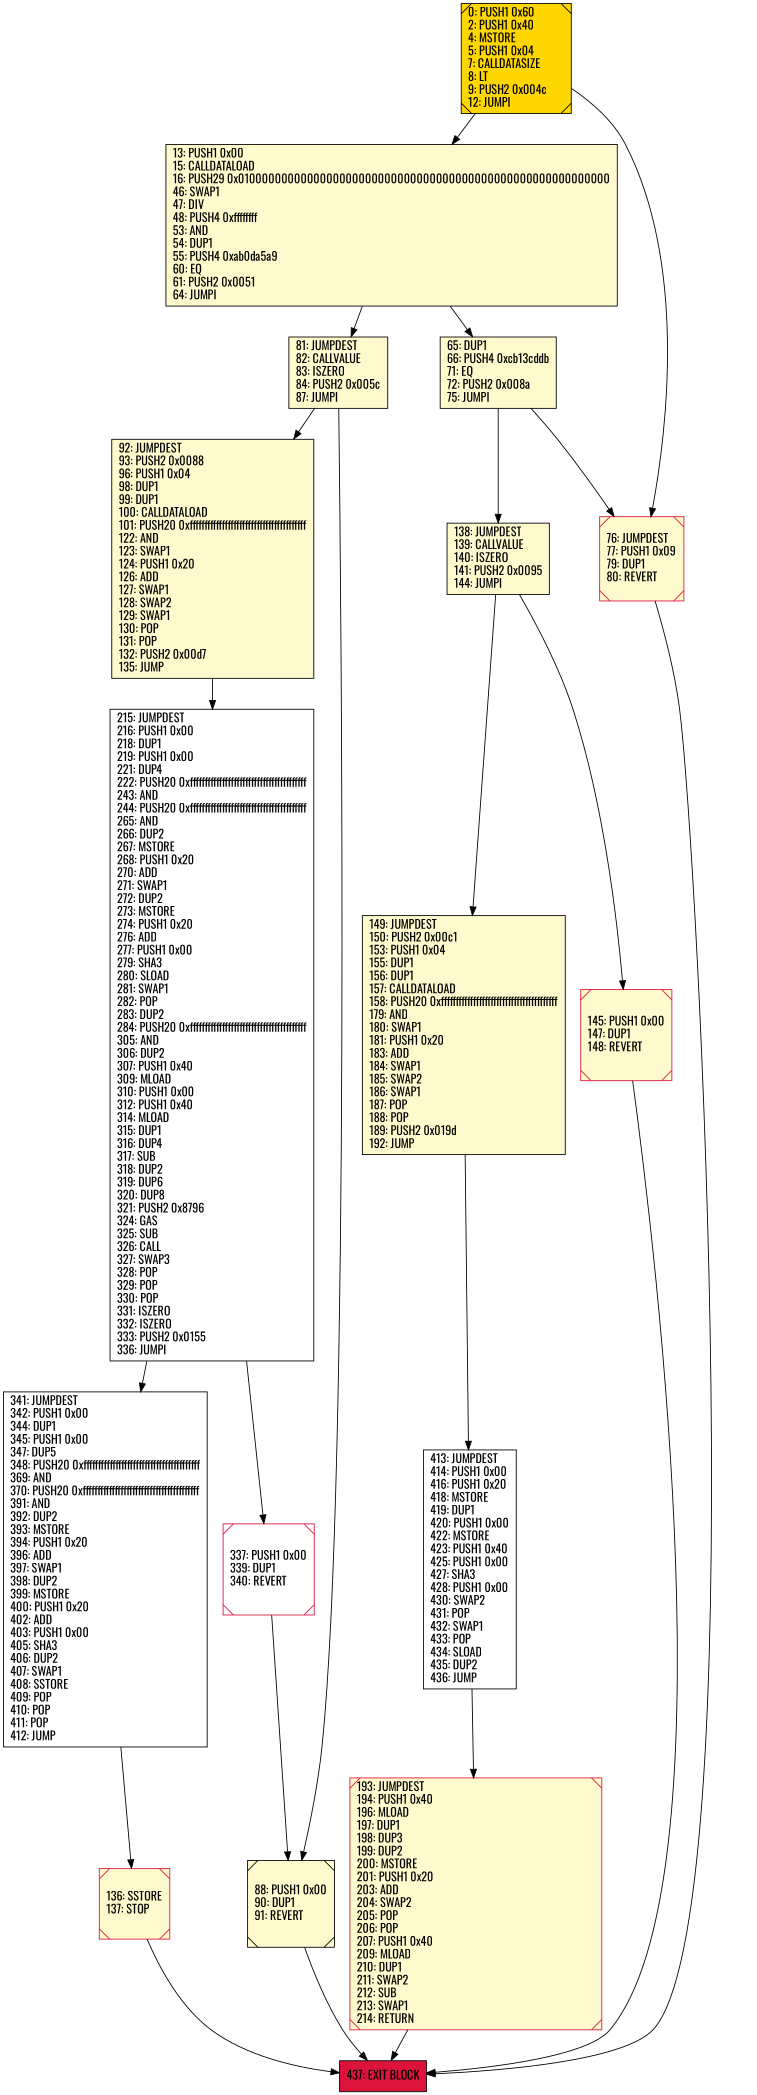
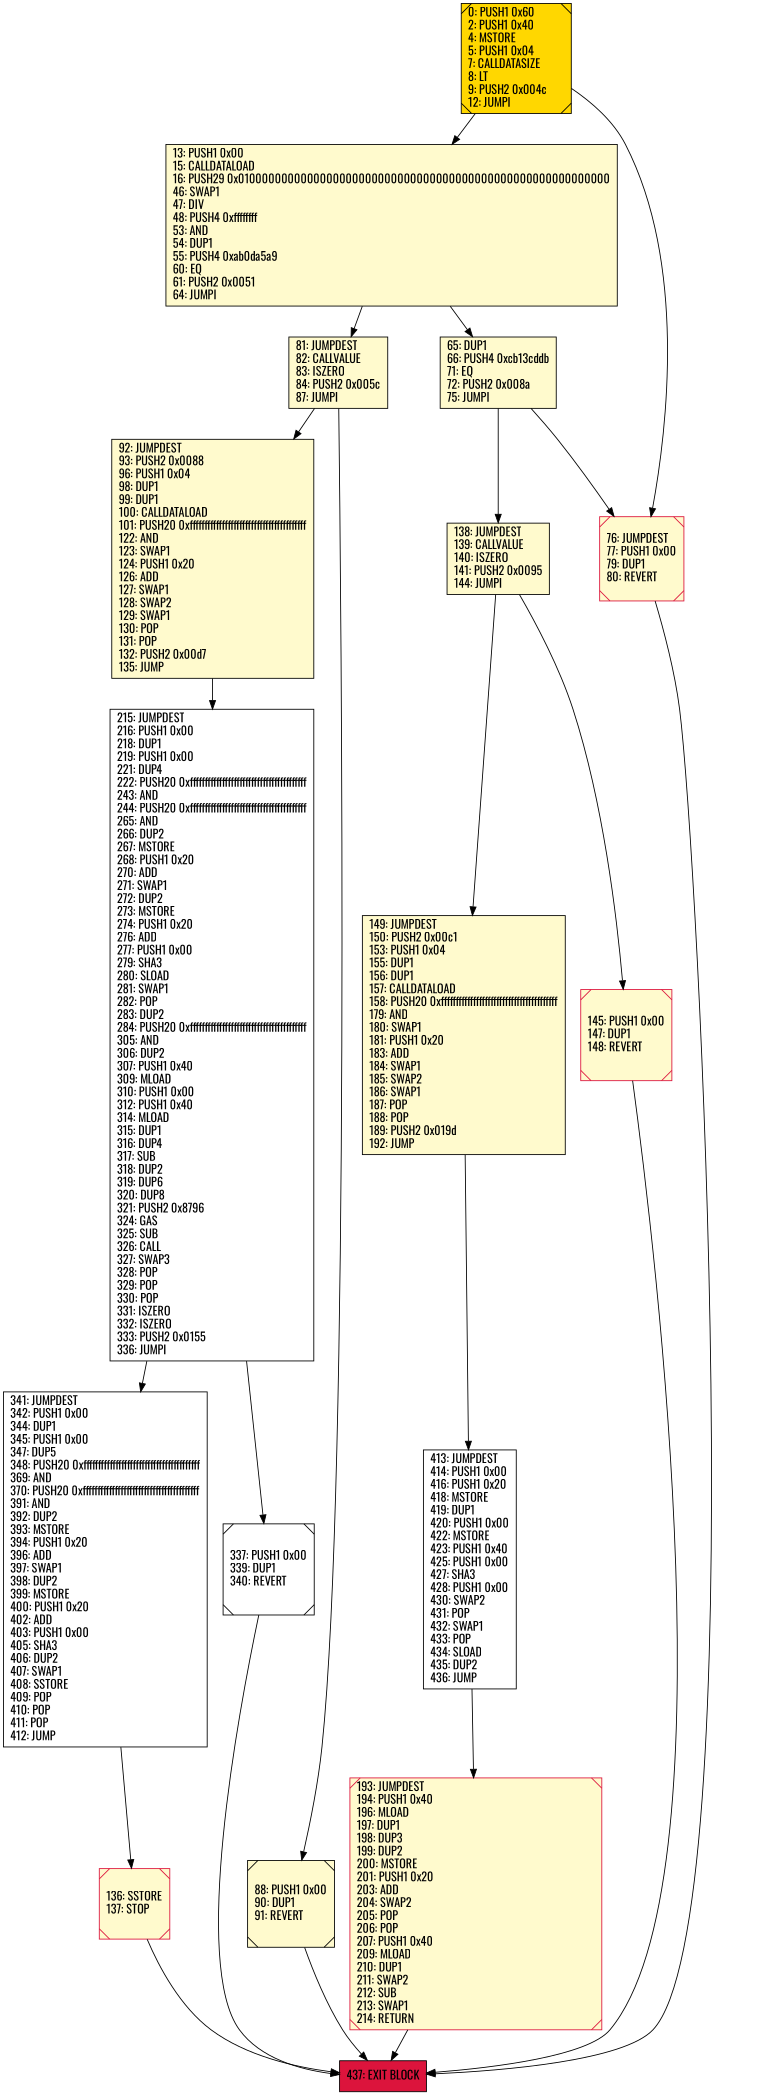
(642, 559) -> (642, 559)
(269, 1569) -> (269, 1569)
(280, 1733) -> (221, 1874)
